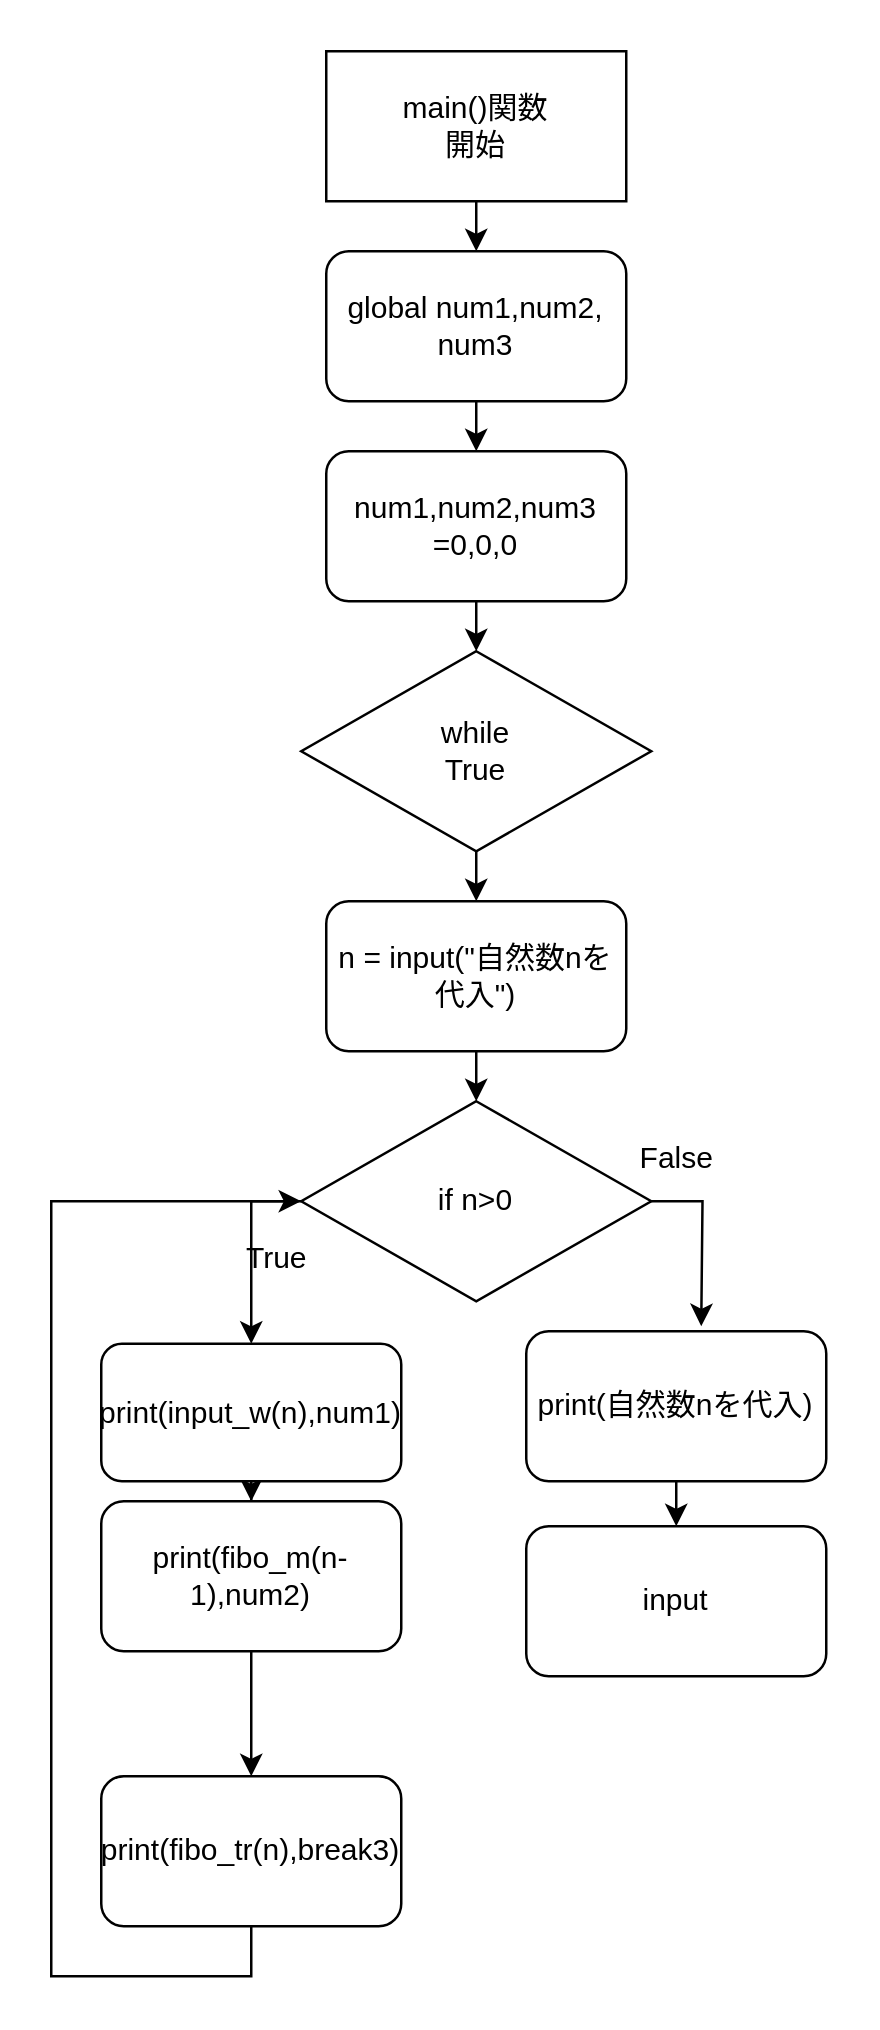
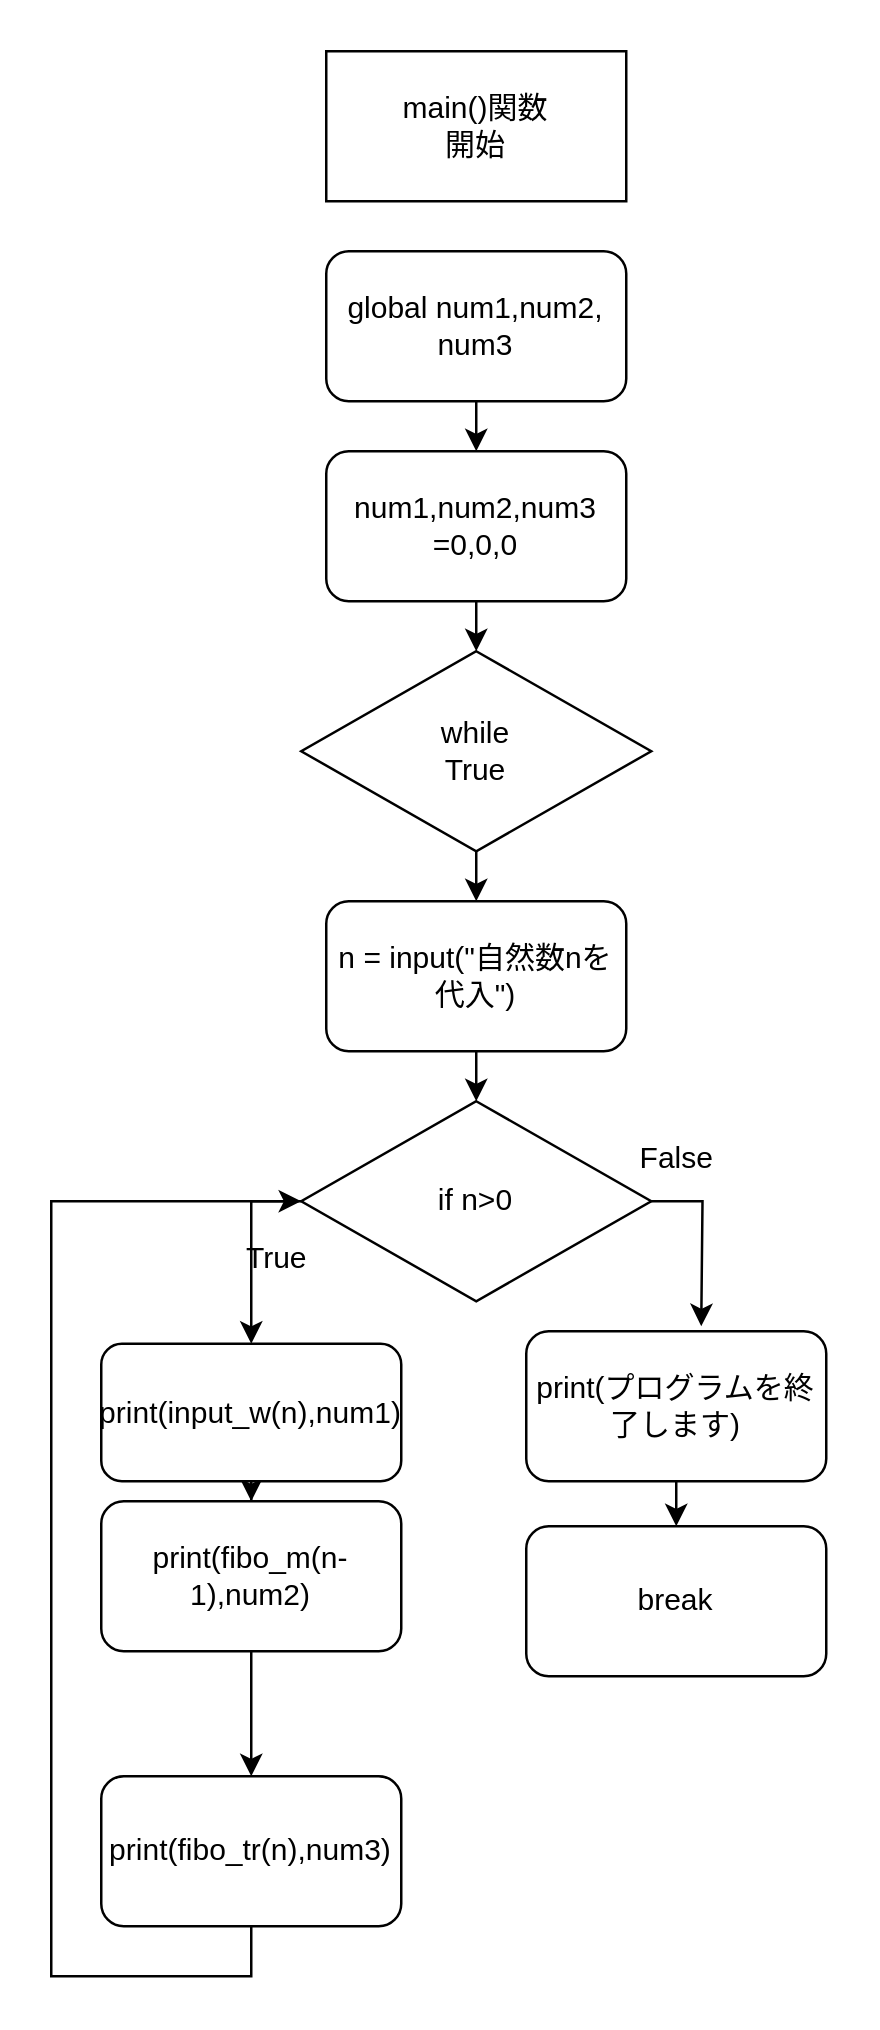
(476, 218) -> none
(676, 1406) -> (676, 1406)
(676, 1601) -> (676, 1601)
(251, 1851) -> (251, 1851)
